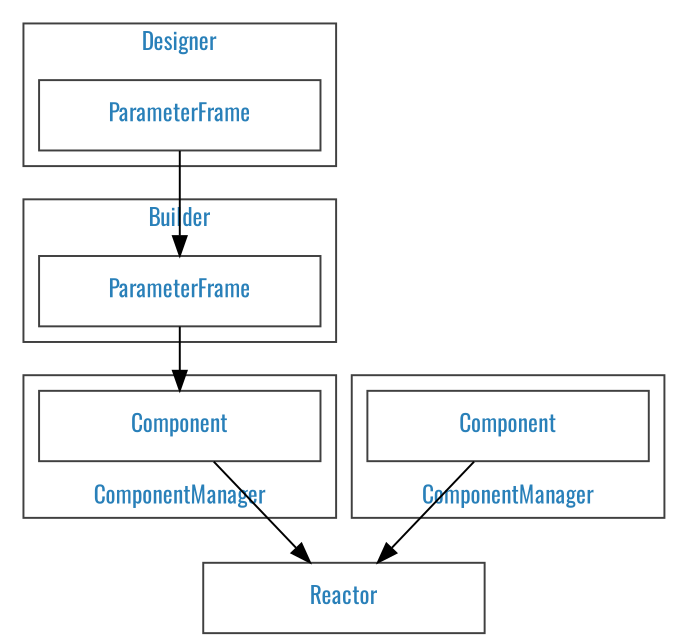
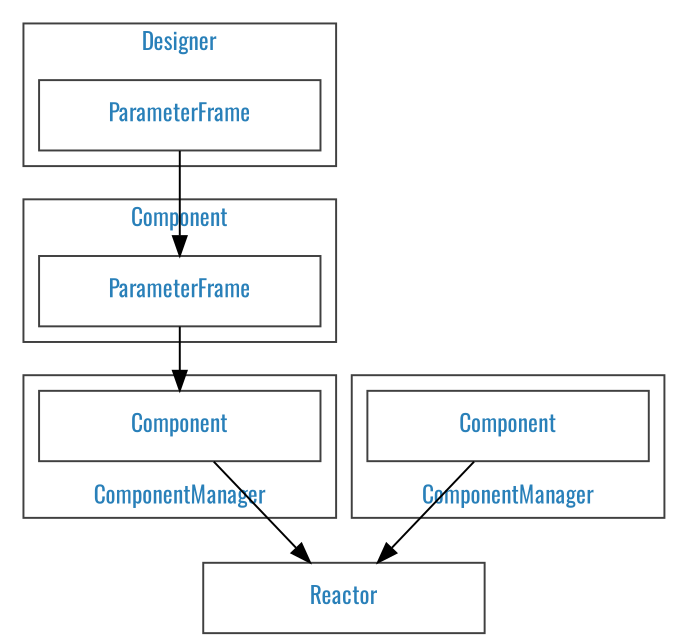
(180, 220) -> (180, 220)
